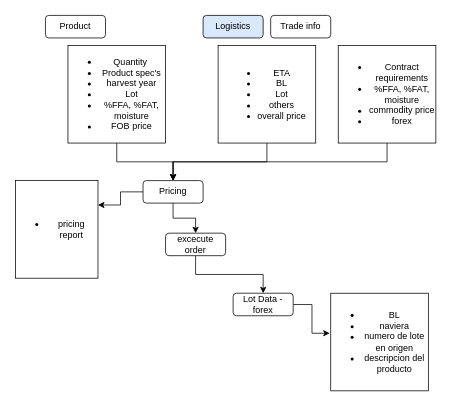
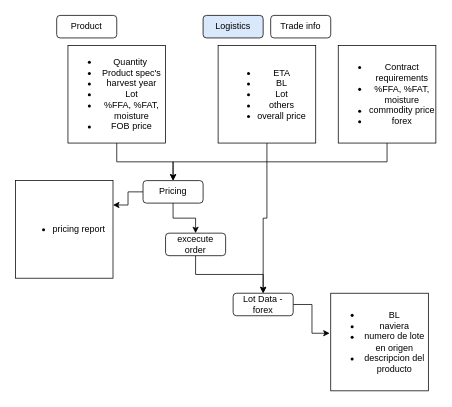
(75, 27) -> (87, 27)
(173, 176) -> (265, 218)
(57, 229) -> (64, 229)
